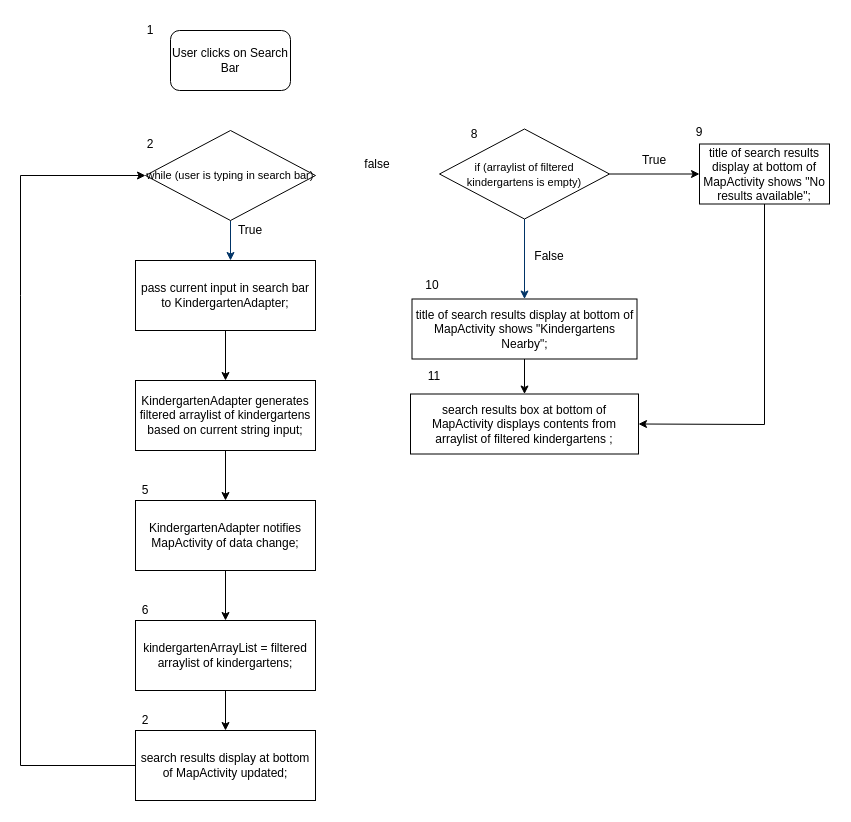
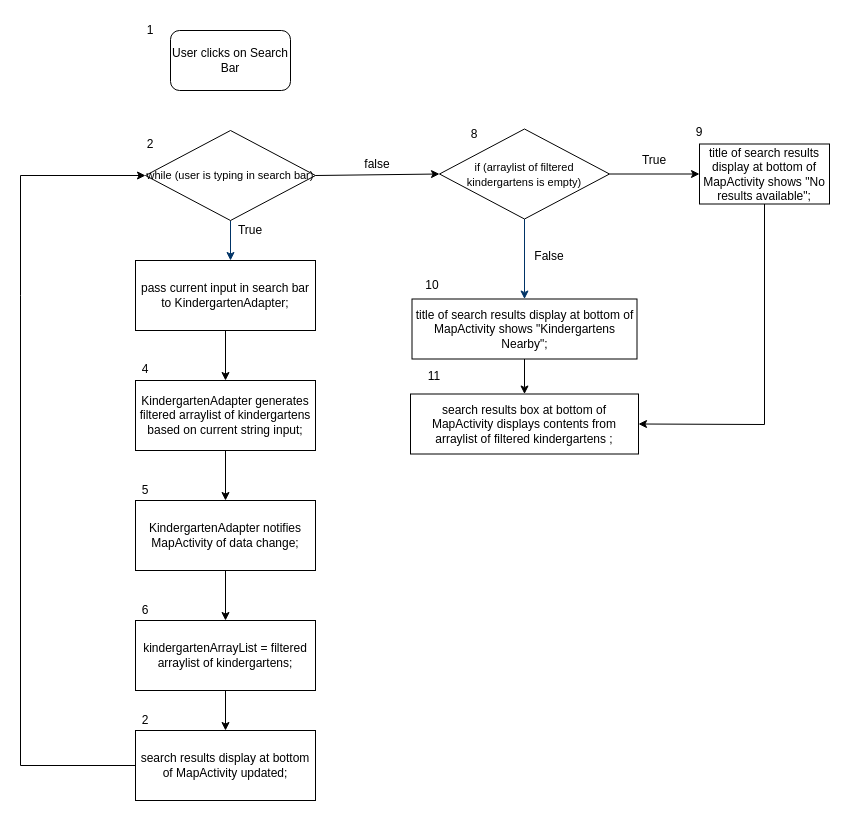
none -> (374, 175)
none -> (146, 369)
